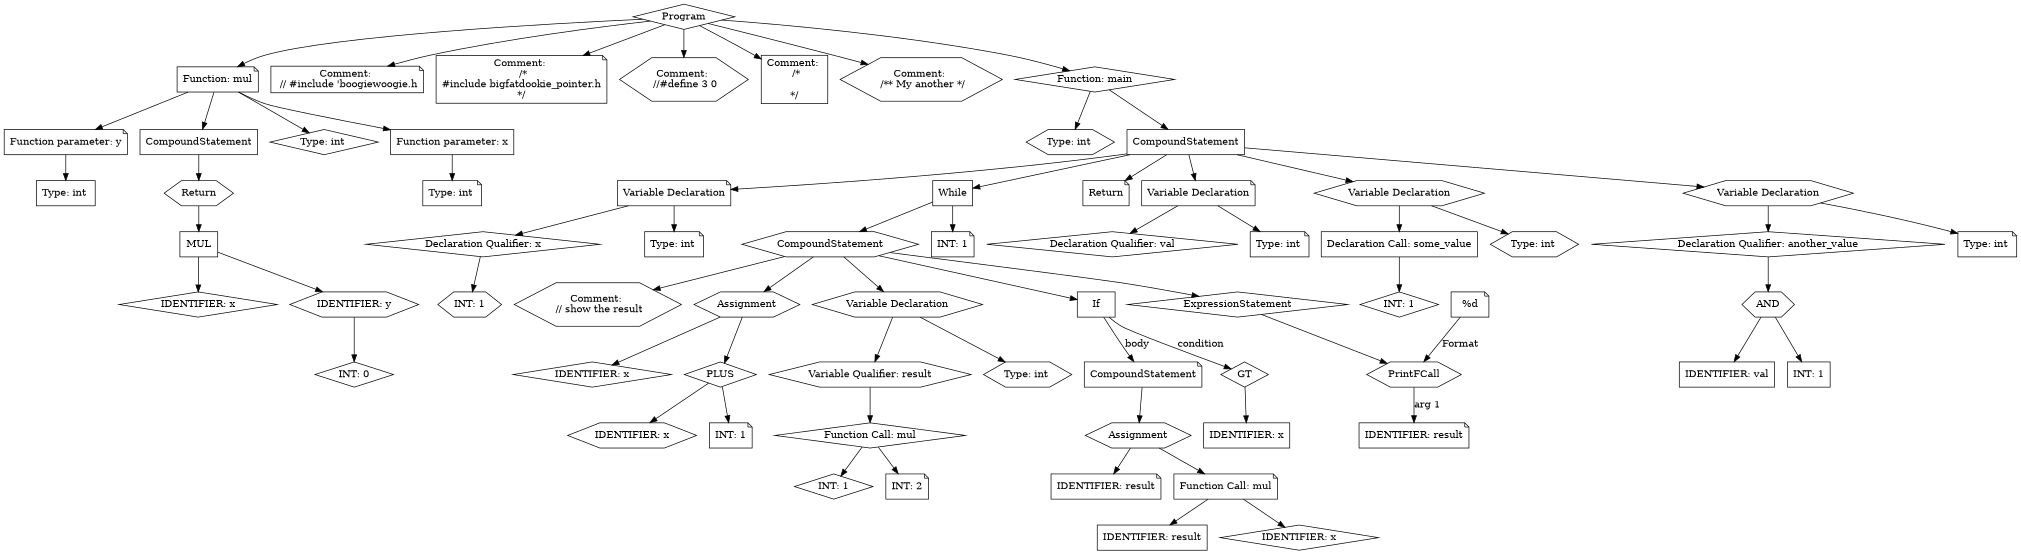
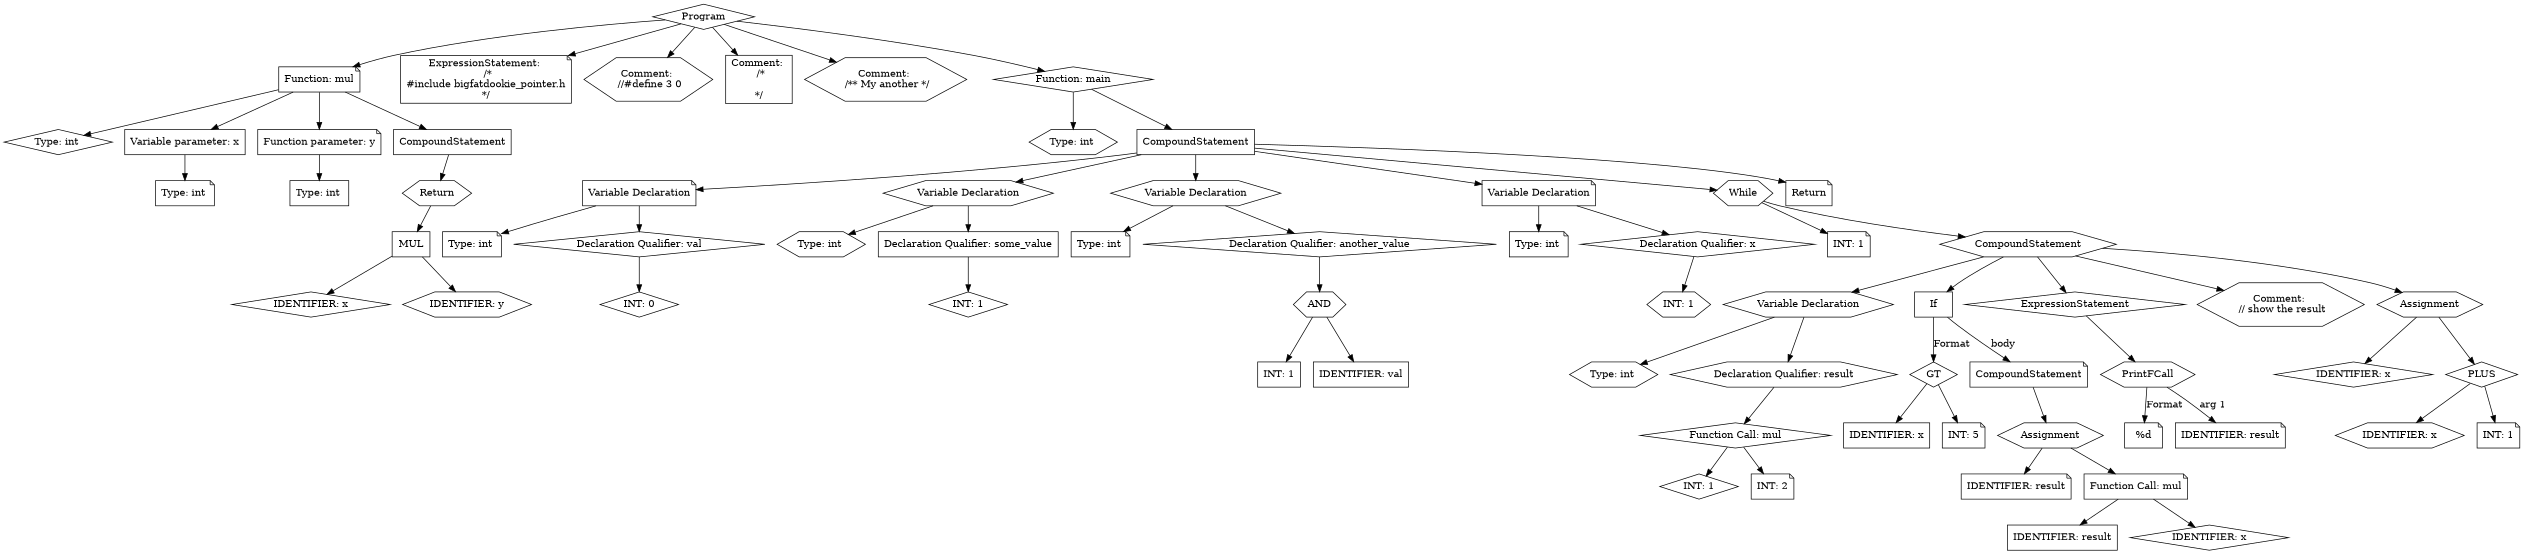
(347, 79) -> none
(522, 79) -> (486, 79)
(452, 142) -> (185, 142)
(953, 193) -> (1743, 193)
(1399, 244) -> (968, 244)
(354, 336) -> (639, 271)
(1444, 337) -> (2146, 401)
(1201, 344) -> (1952, 344)
(870, 375) -> (1784, 375)
none -> (1964, 435)
